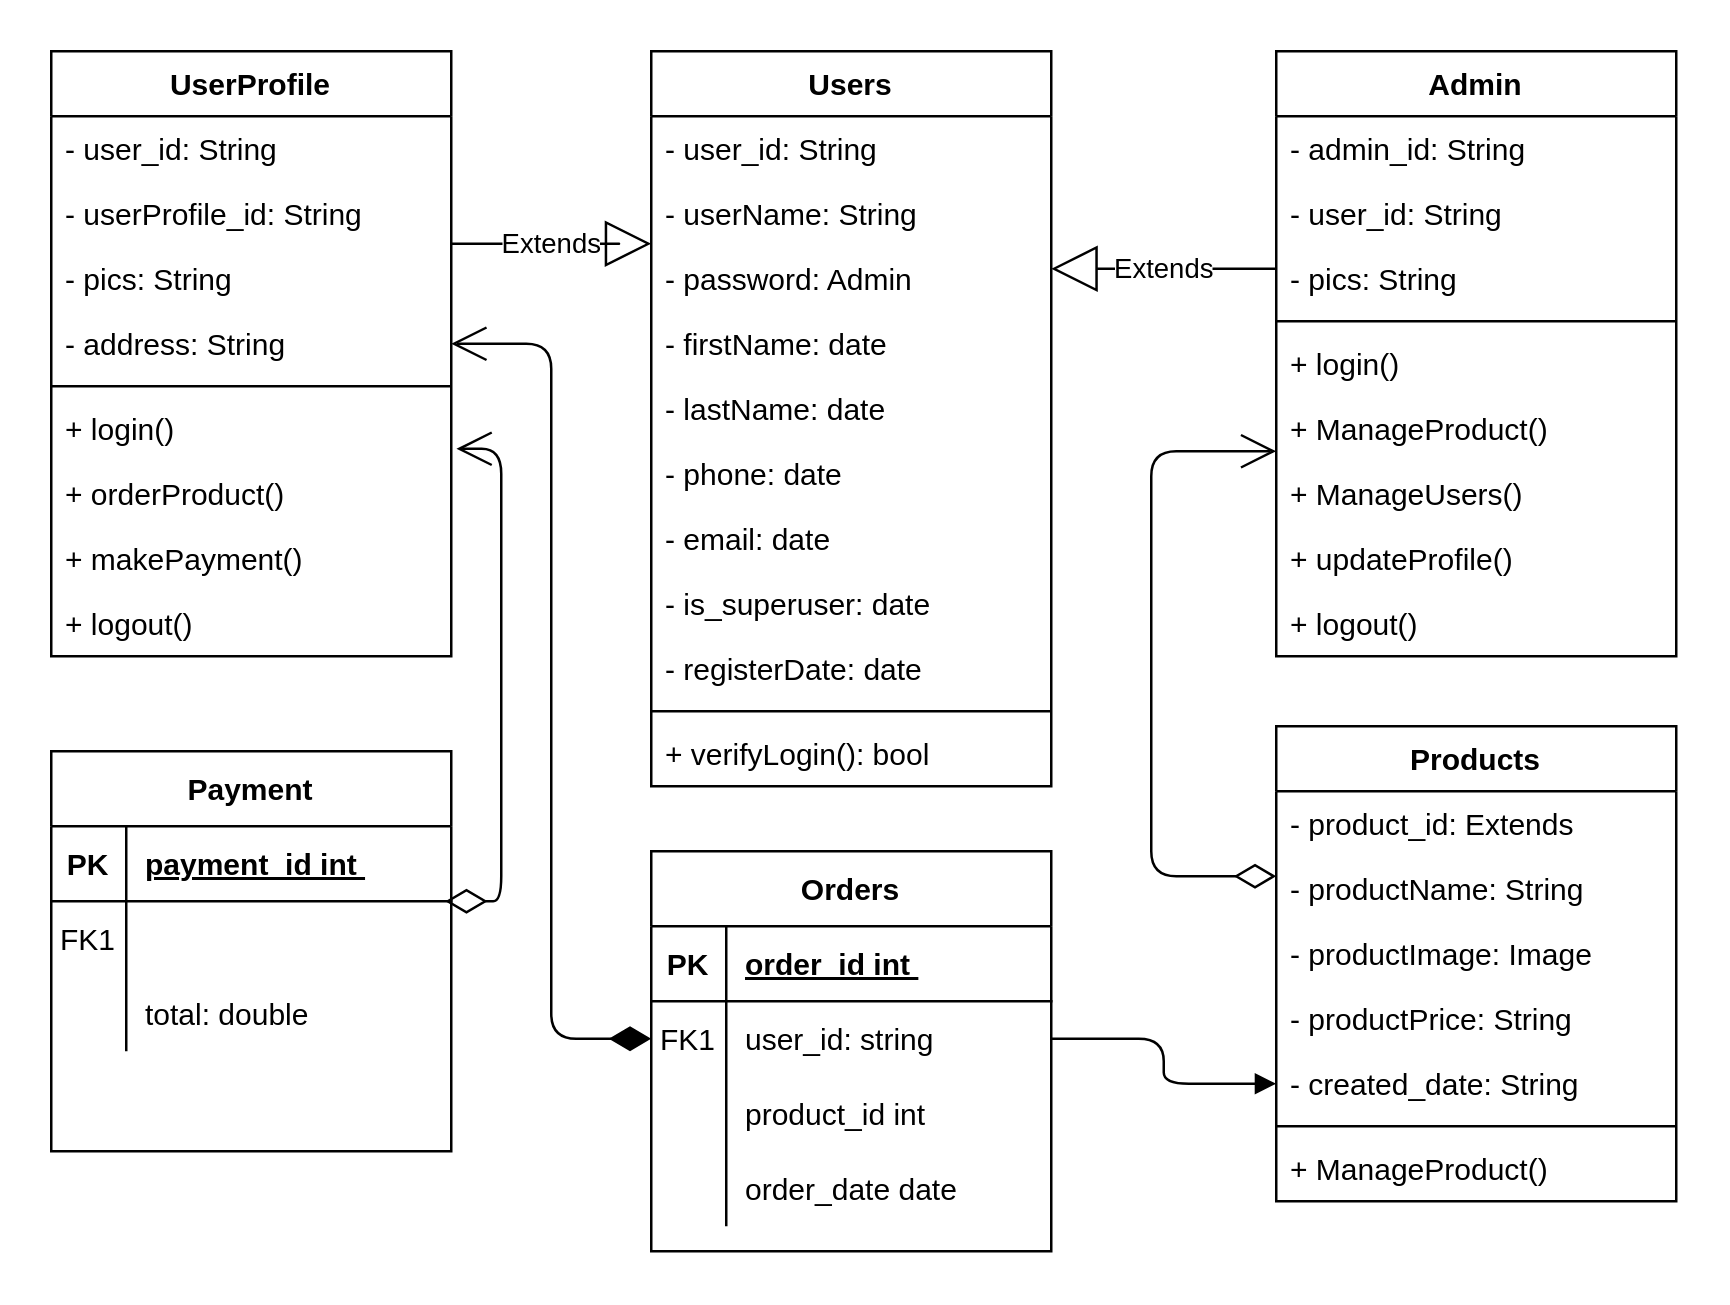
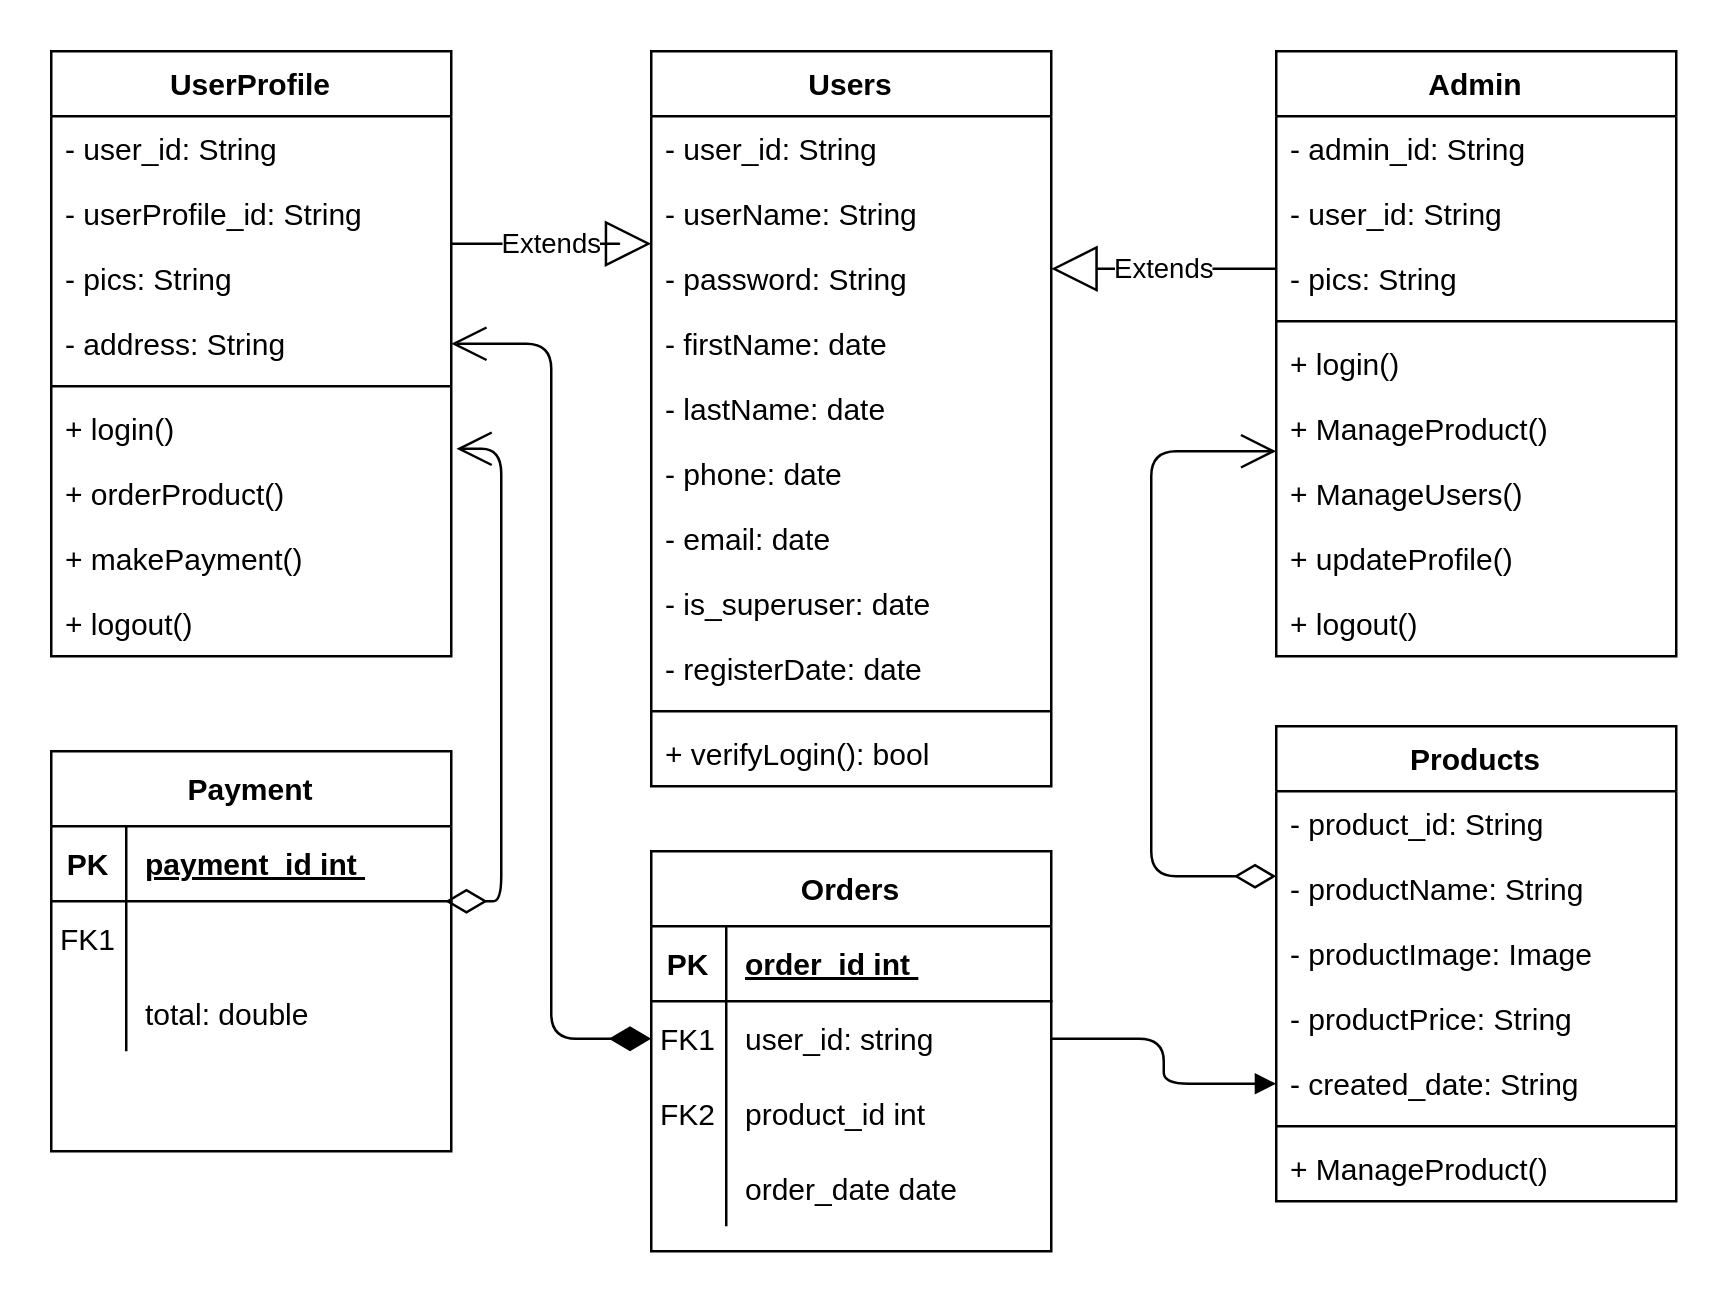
(792, 280) -> (801, 280)
(1451, 825) -> (1439, 825)
none -> (689, 1114)
